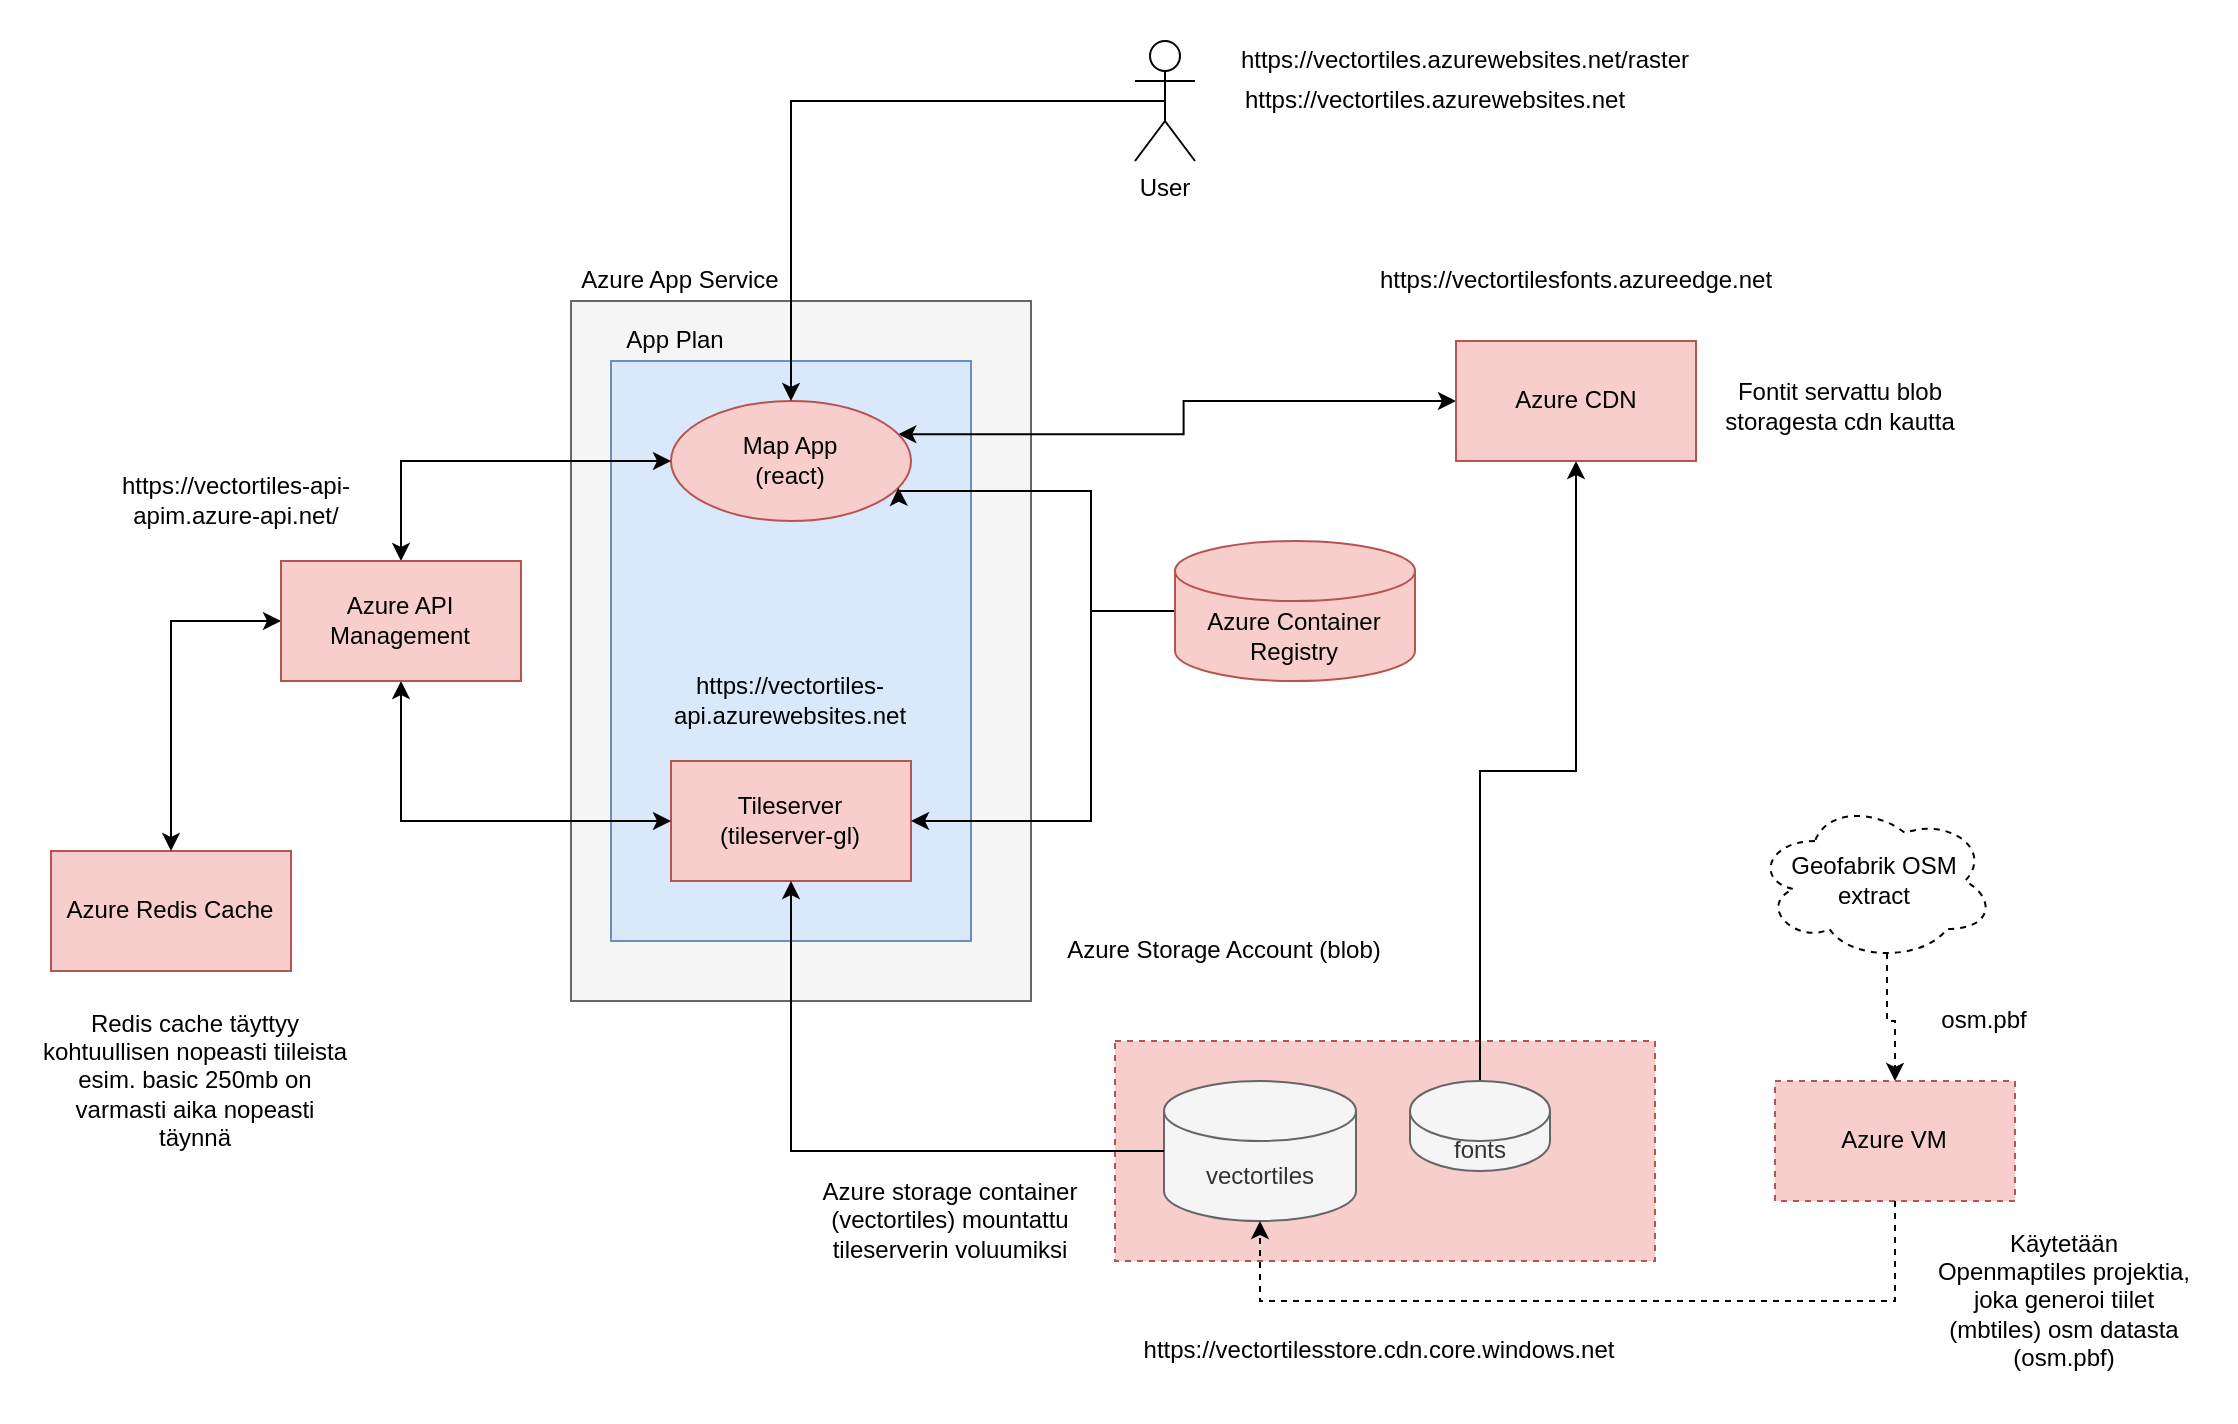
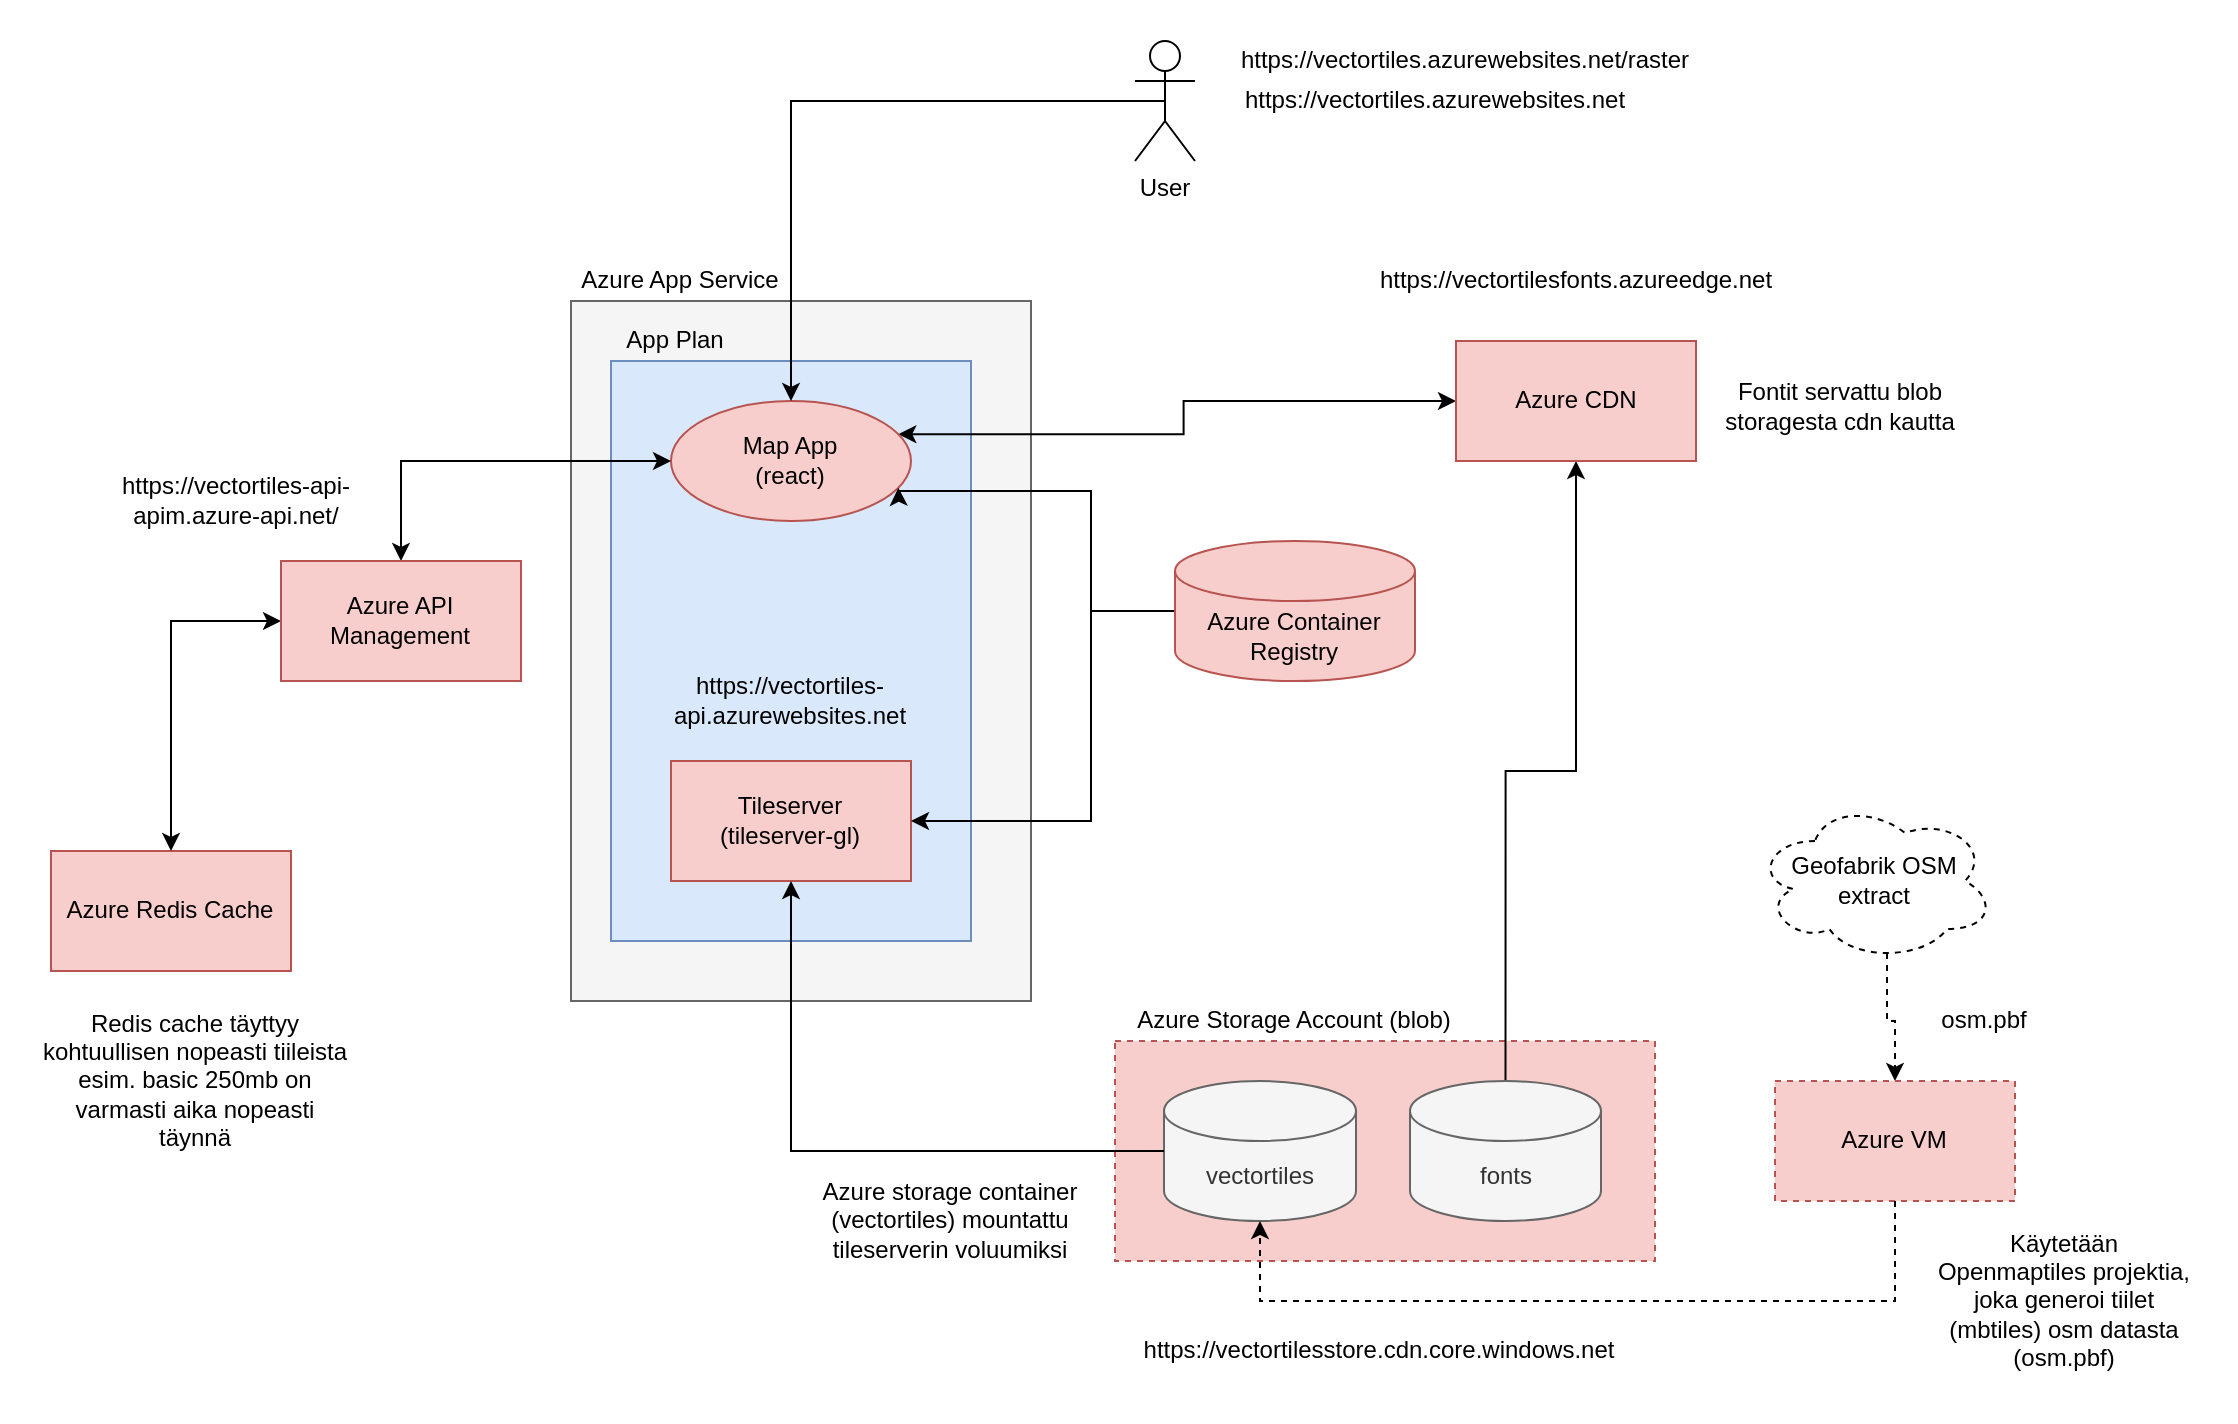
(466, 821) -> none
(1225, 951) -> (1295, 1021)
(1480, 1126) -> (1506, 1151)
